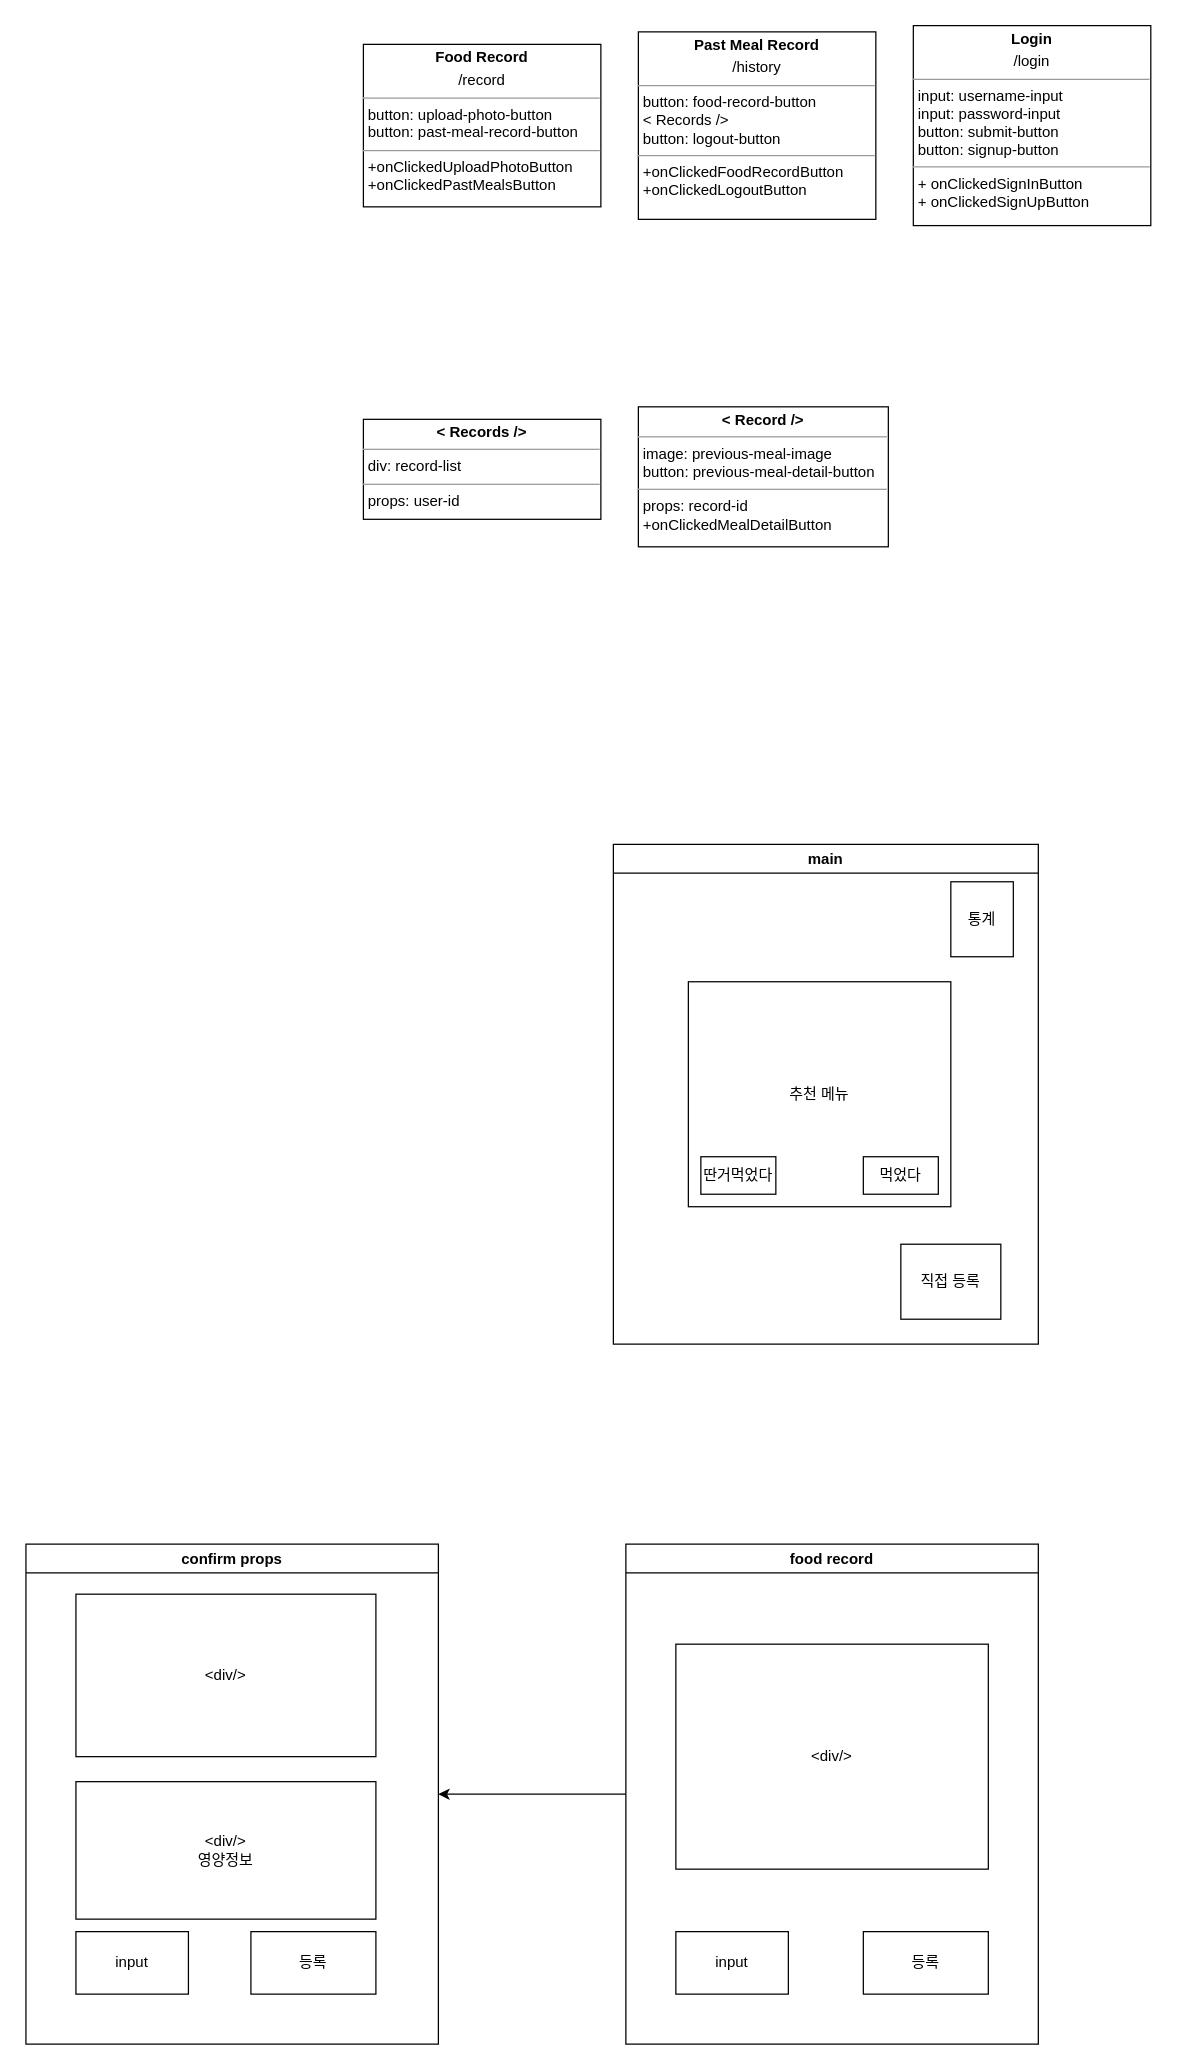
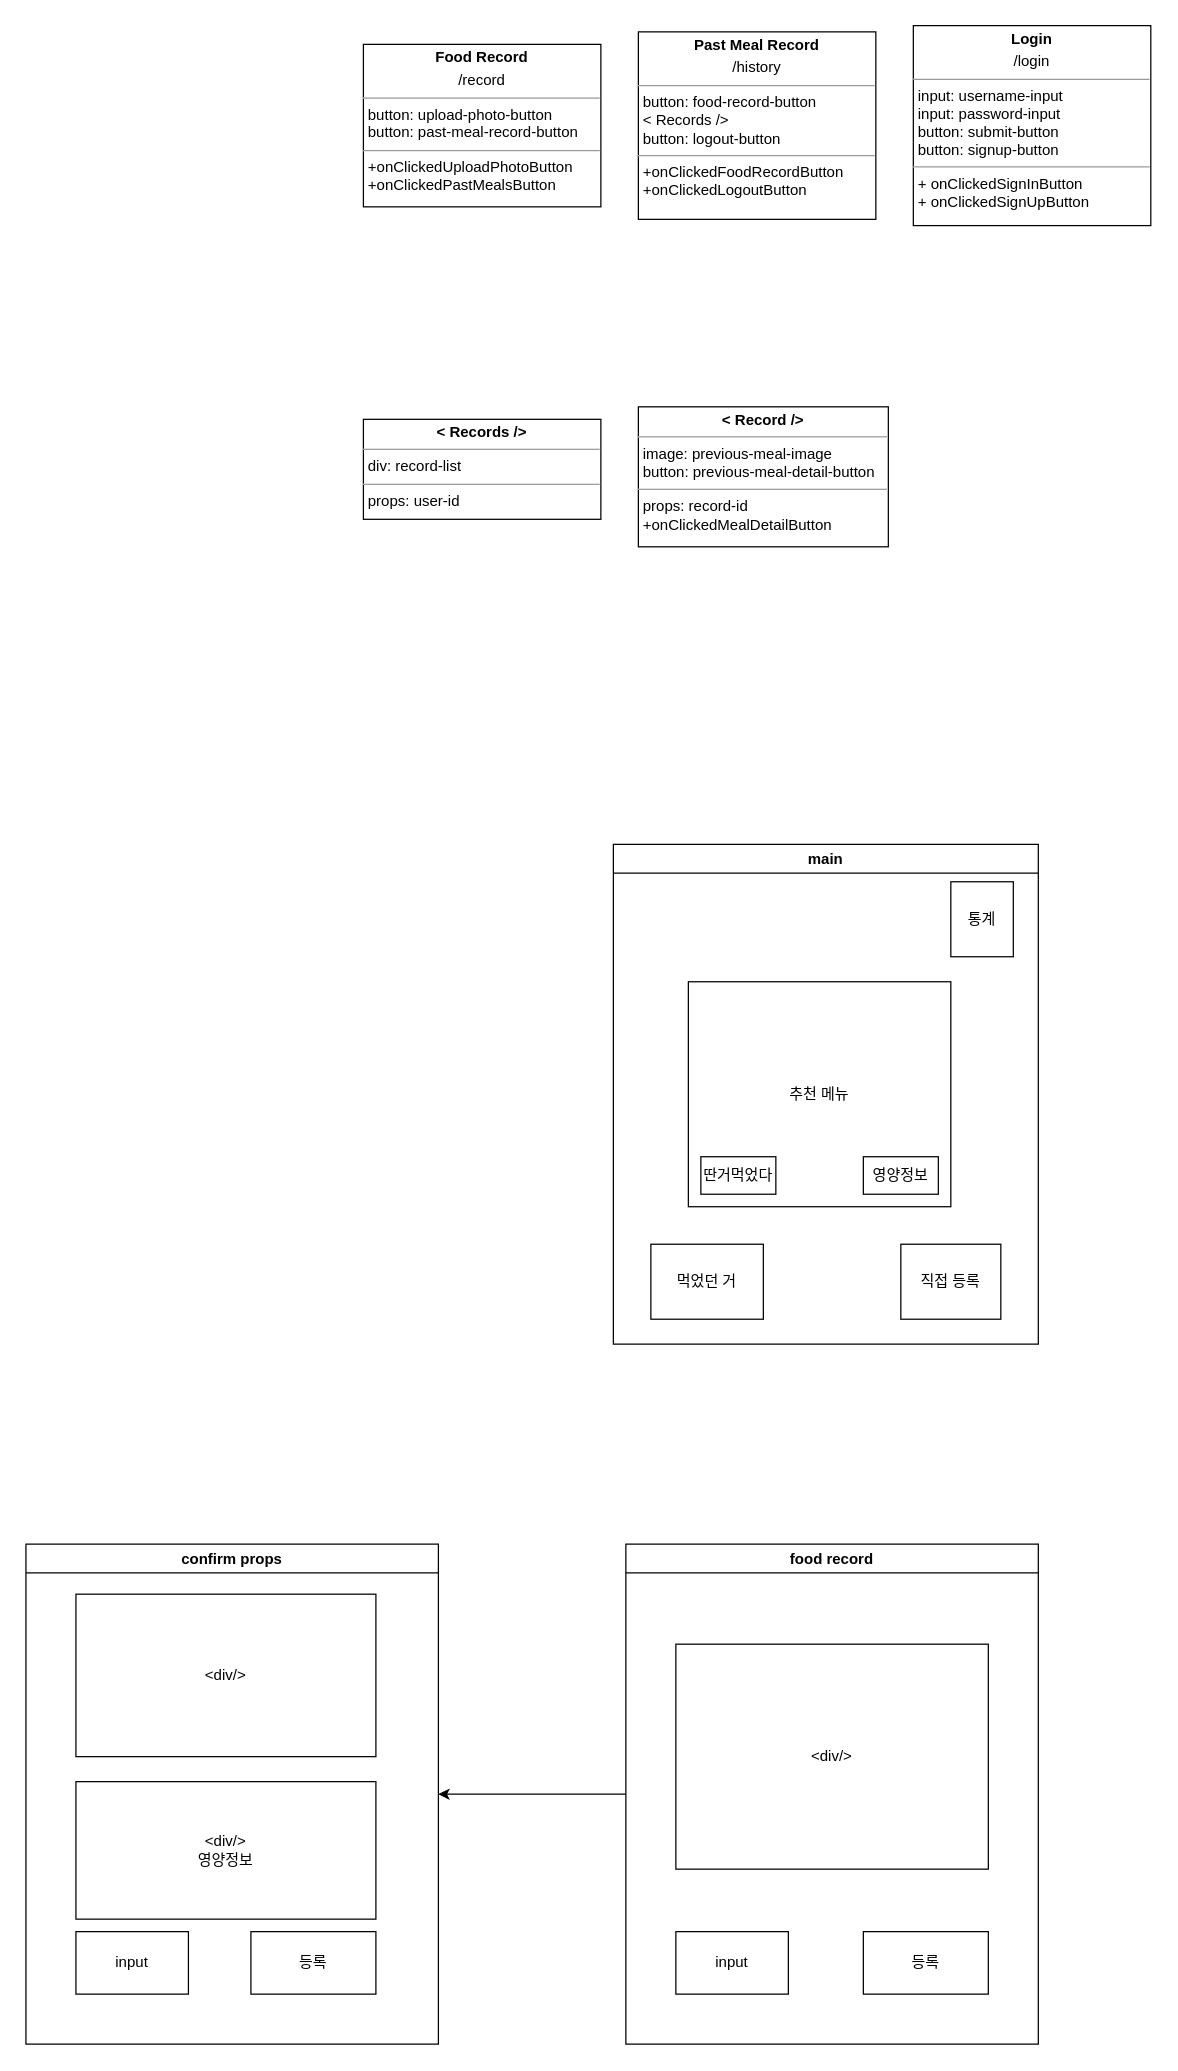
(901, 1176) -> (901, 1176)
none -> (707, 1282)
